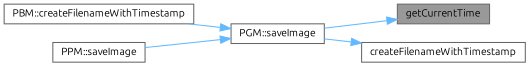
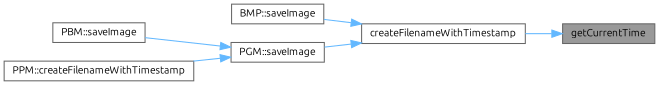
(99, 14) -> (99, 33)
none -> (278, 14)
(356, 24) -> (539, 34)
(99, 52) -> (99, 71)
